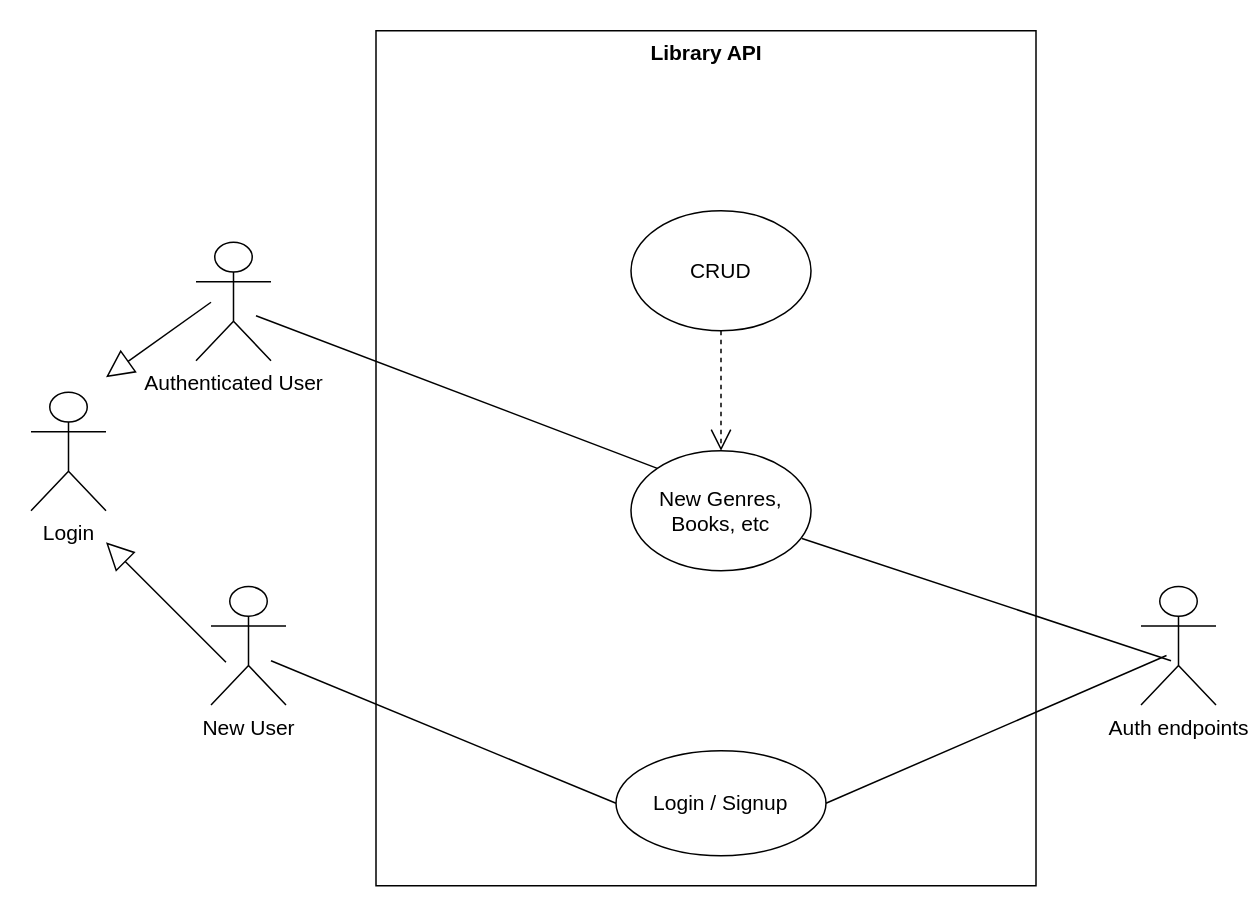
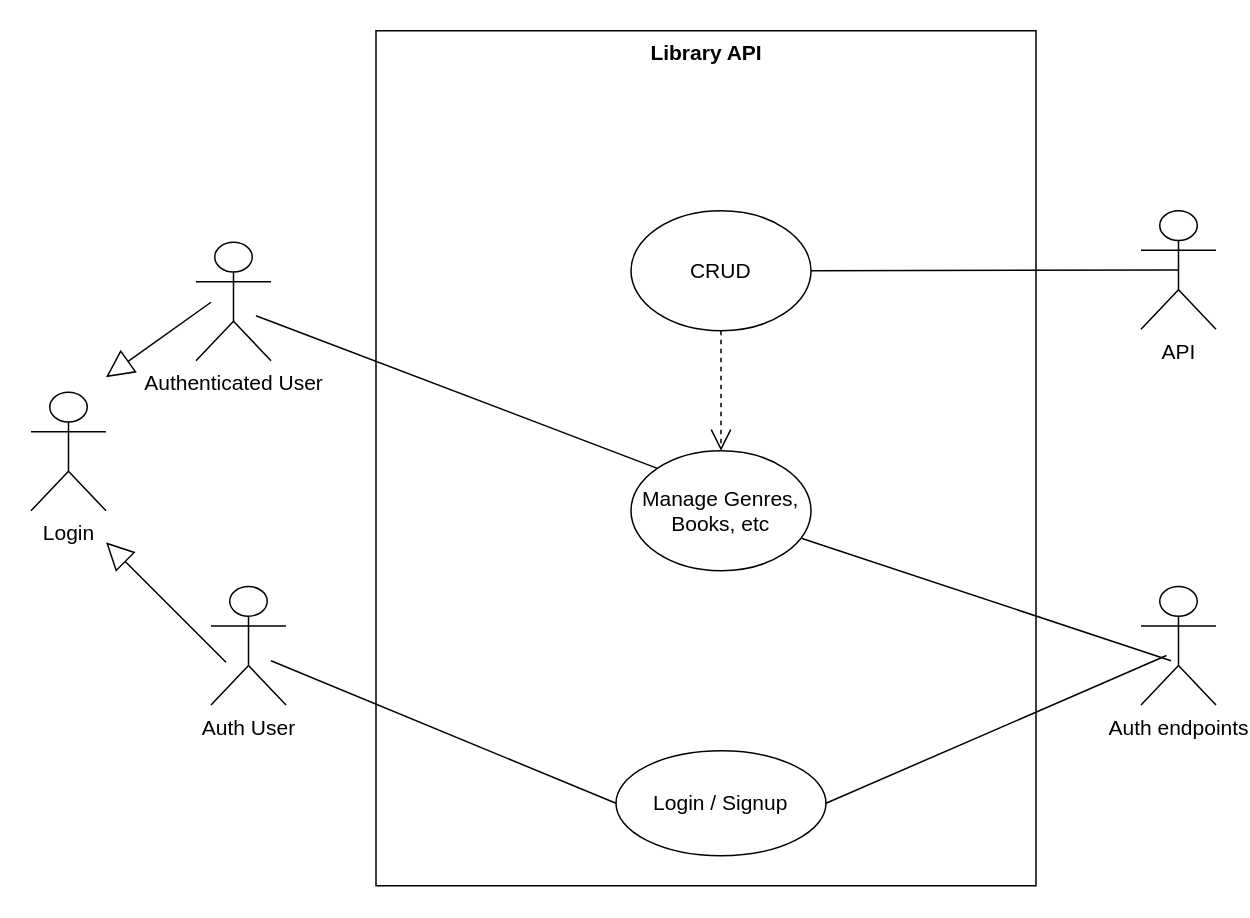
none -> (993, 270)
none -> (1178, 270)
(721, 511) -> (721, 511)
(249, 727) -> (249, 727)
